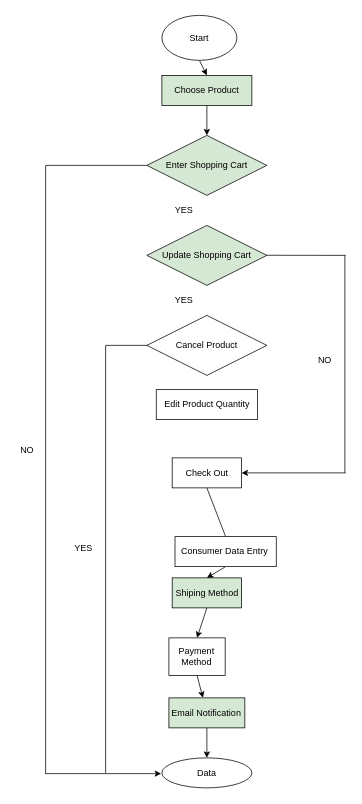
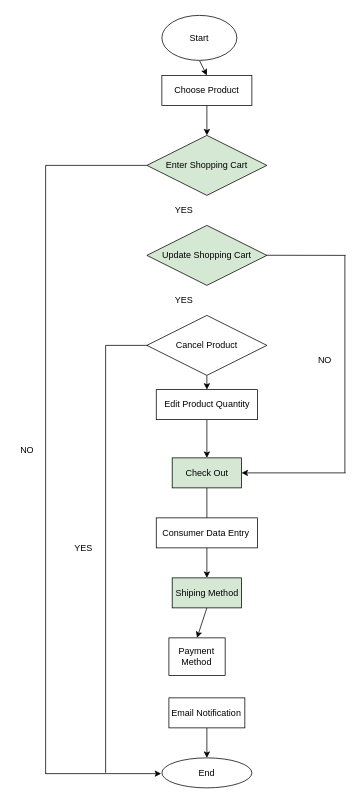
(207, 90) -> (207, 90)
none -> (207, 383)
none -> (207, 451)
(207, 473) -> (207, 473)
(225, 552) -> (207, 533)
(199, 684) -> none
(207, 713) -> (207, 713)
(207, 773) -> (207, 773)
